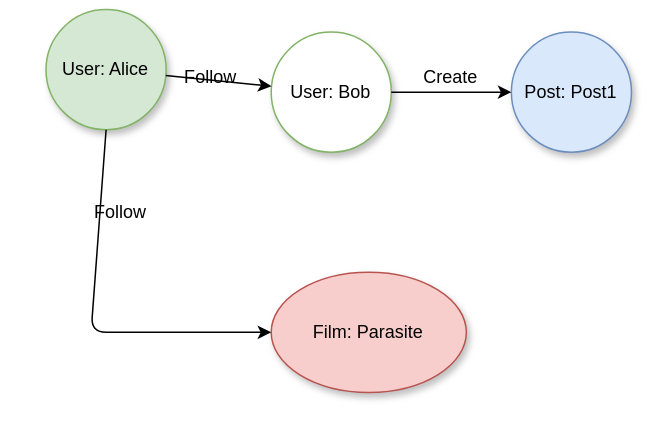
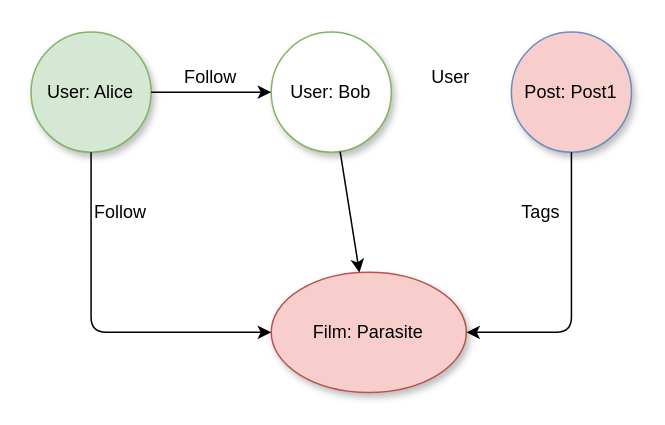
(106, 69) -> (91, 92)
(451, 77) -> (451, 77)
(446, 92) -> (349, 207)
(571, 92) -> (571, 92)
none -> (541, 212)
none -> (571, 284)
